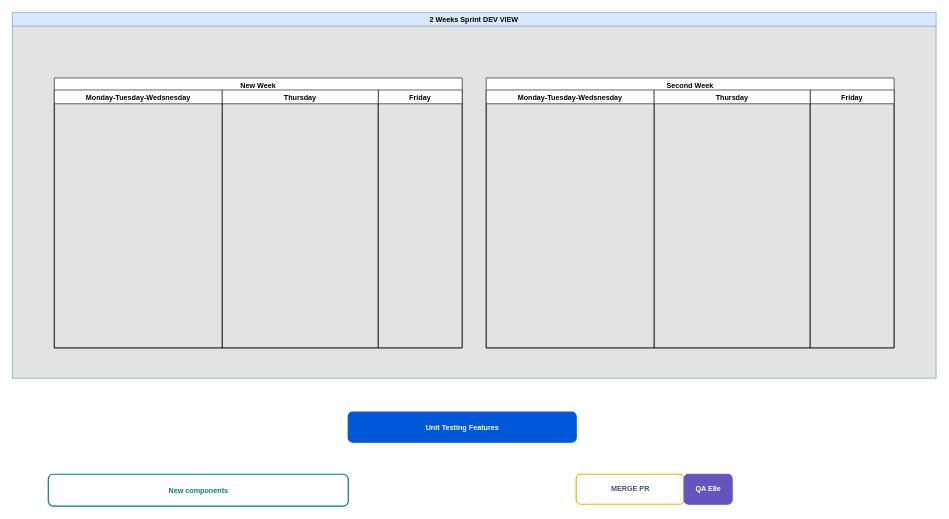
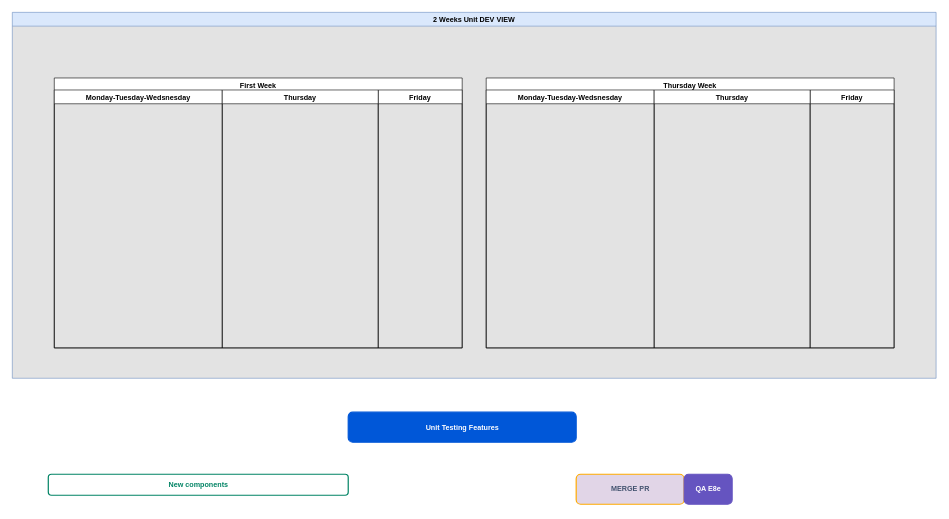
(474, 20) -> (474, 20)
(258, 85) -> (258, 85)
(690, 85) -> (690, 85)
(630, 489) -> (630, 489)
(198, 490) -> (198, 485)
